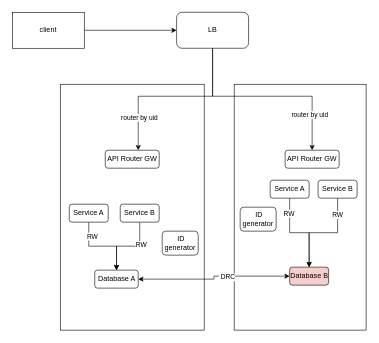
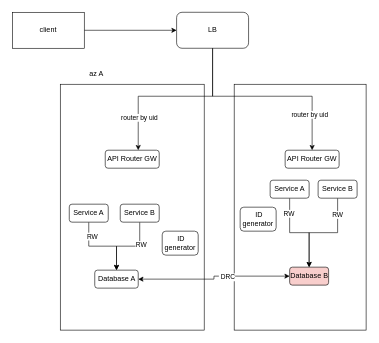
none -> (96, 74)
